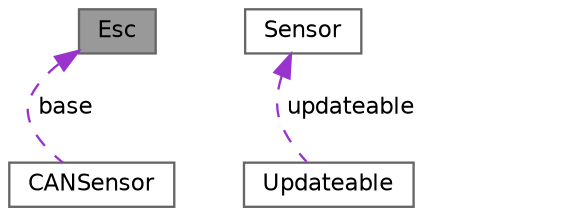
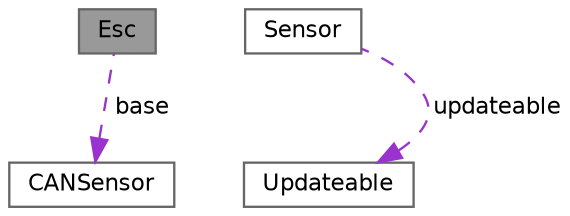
(28, 114) -> (107, 96)
(281, 123) -> (421, 91)
